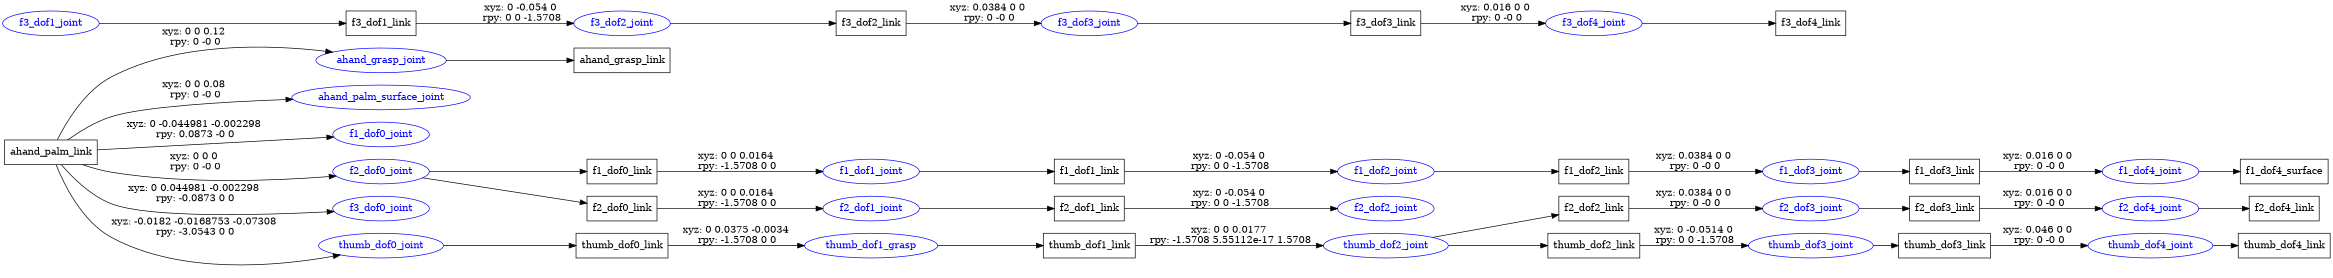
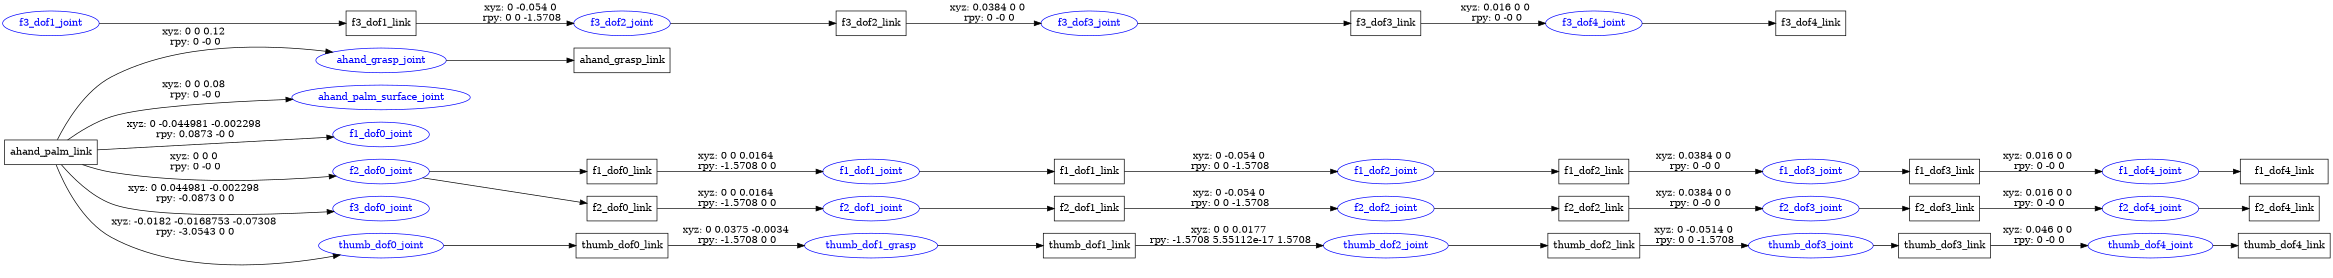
(2284, 172) -> (2284, 172)
(1492, 227) -> (1493, 209)
